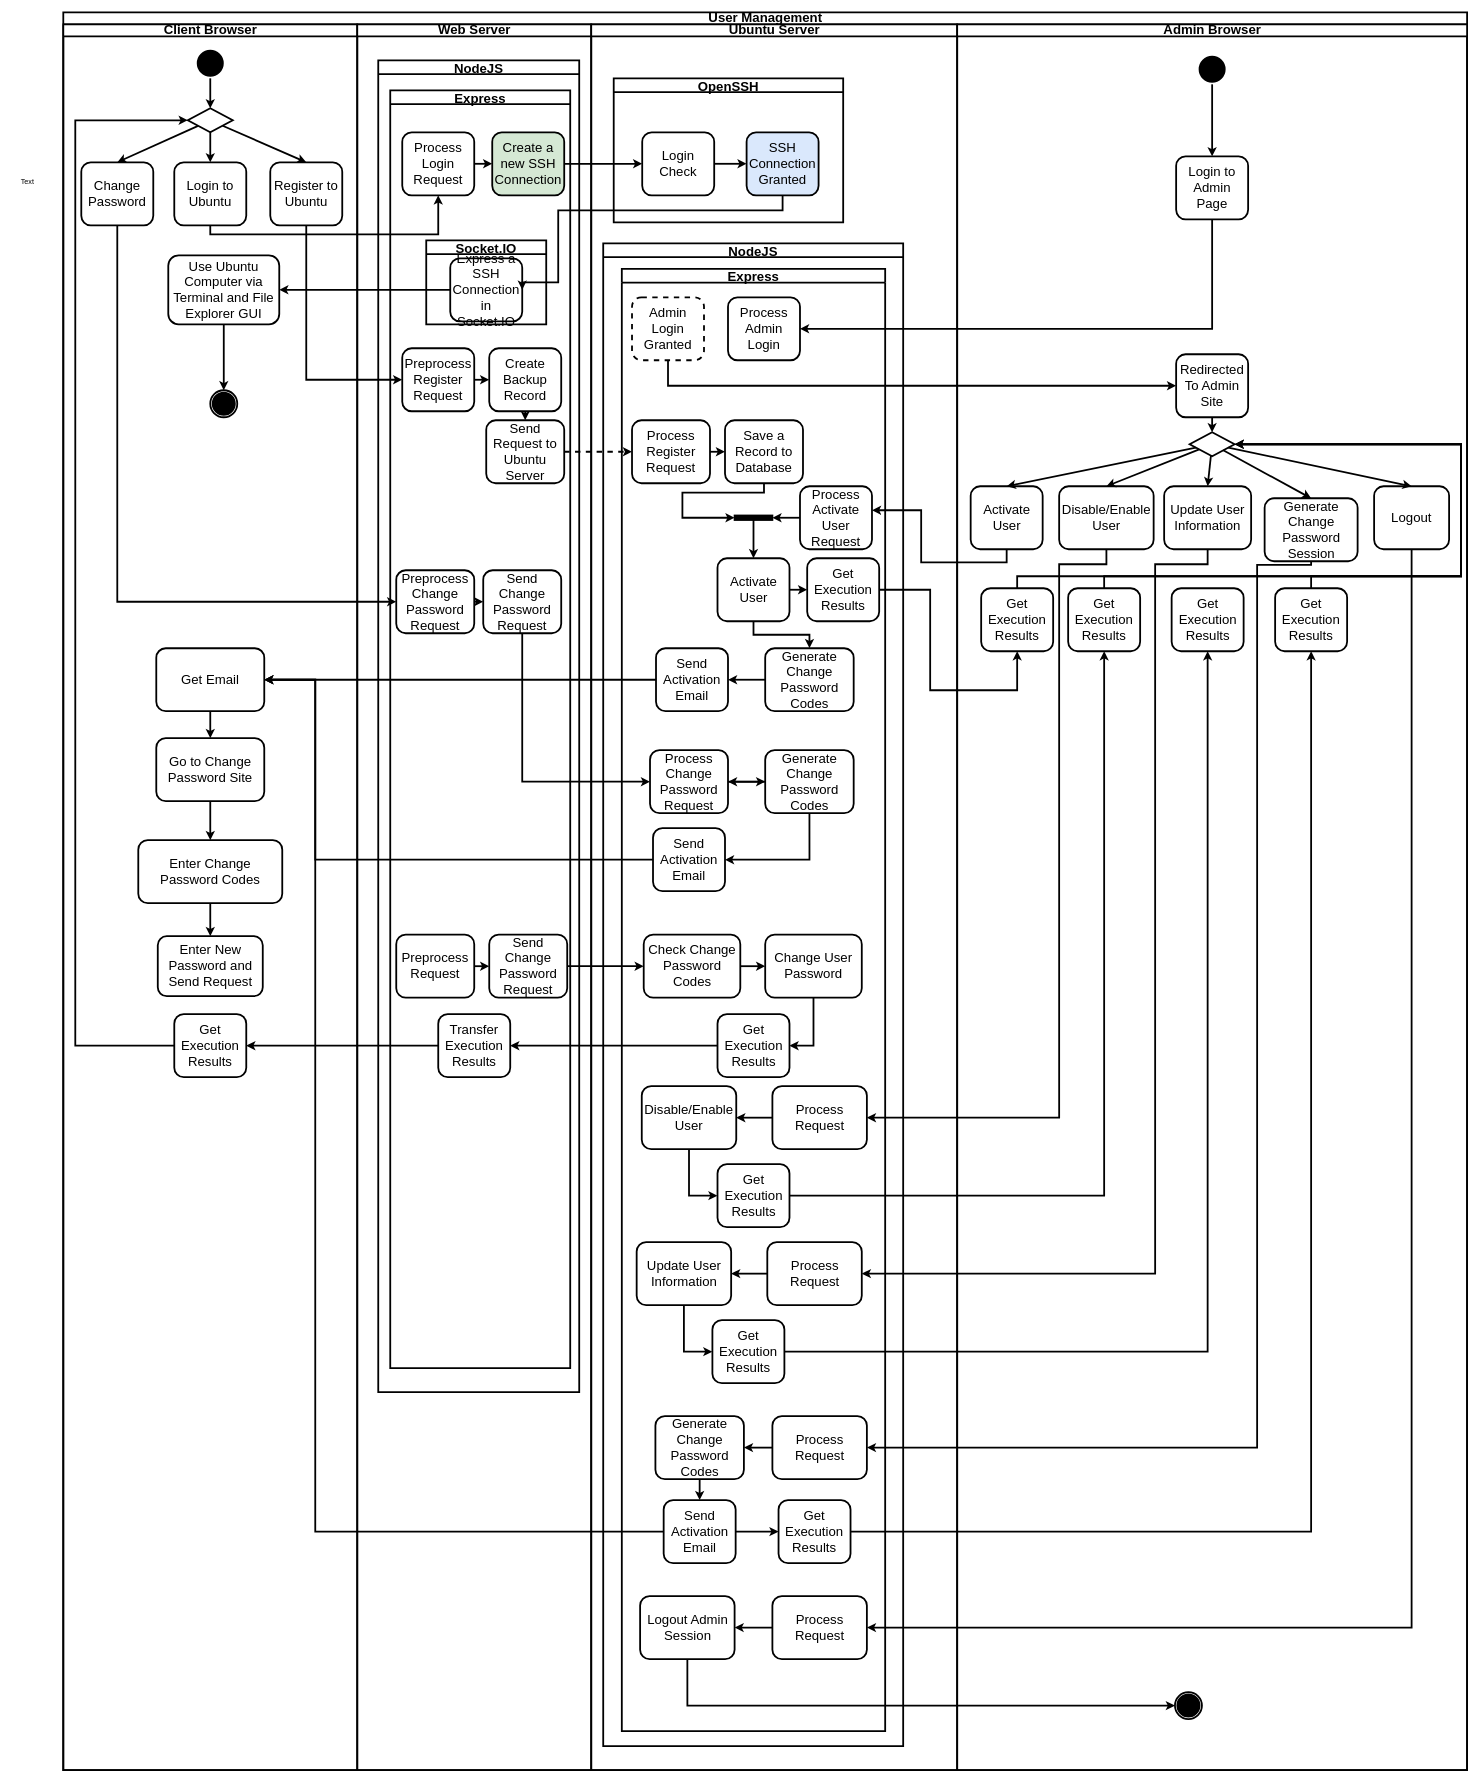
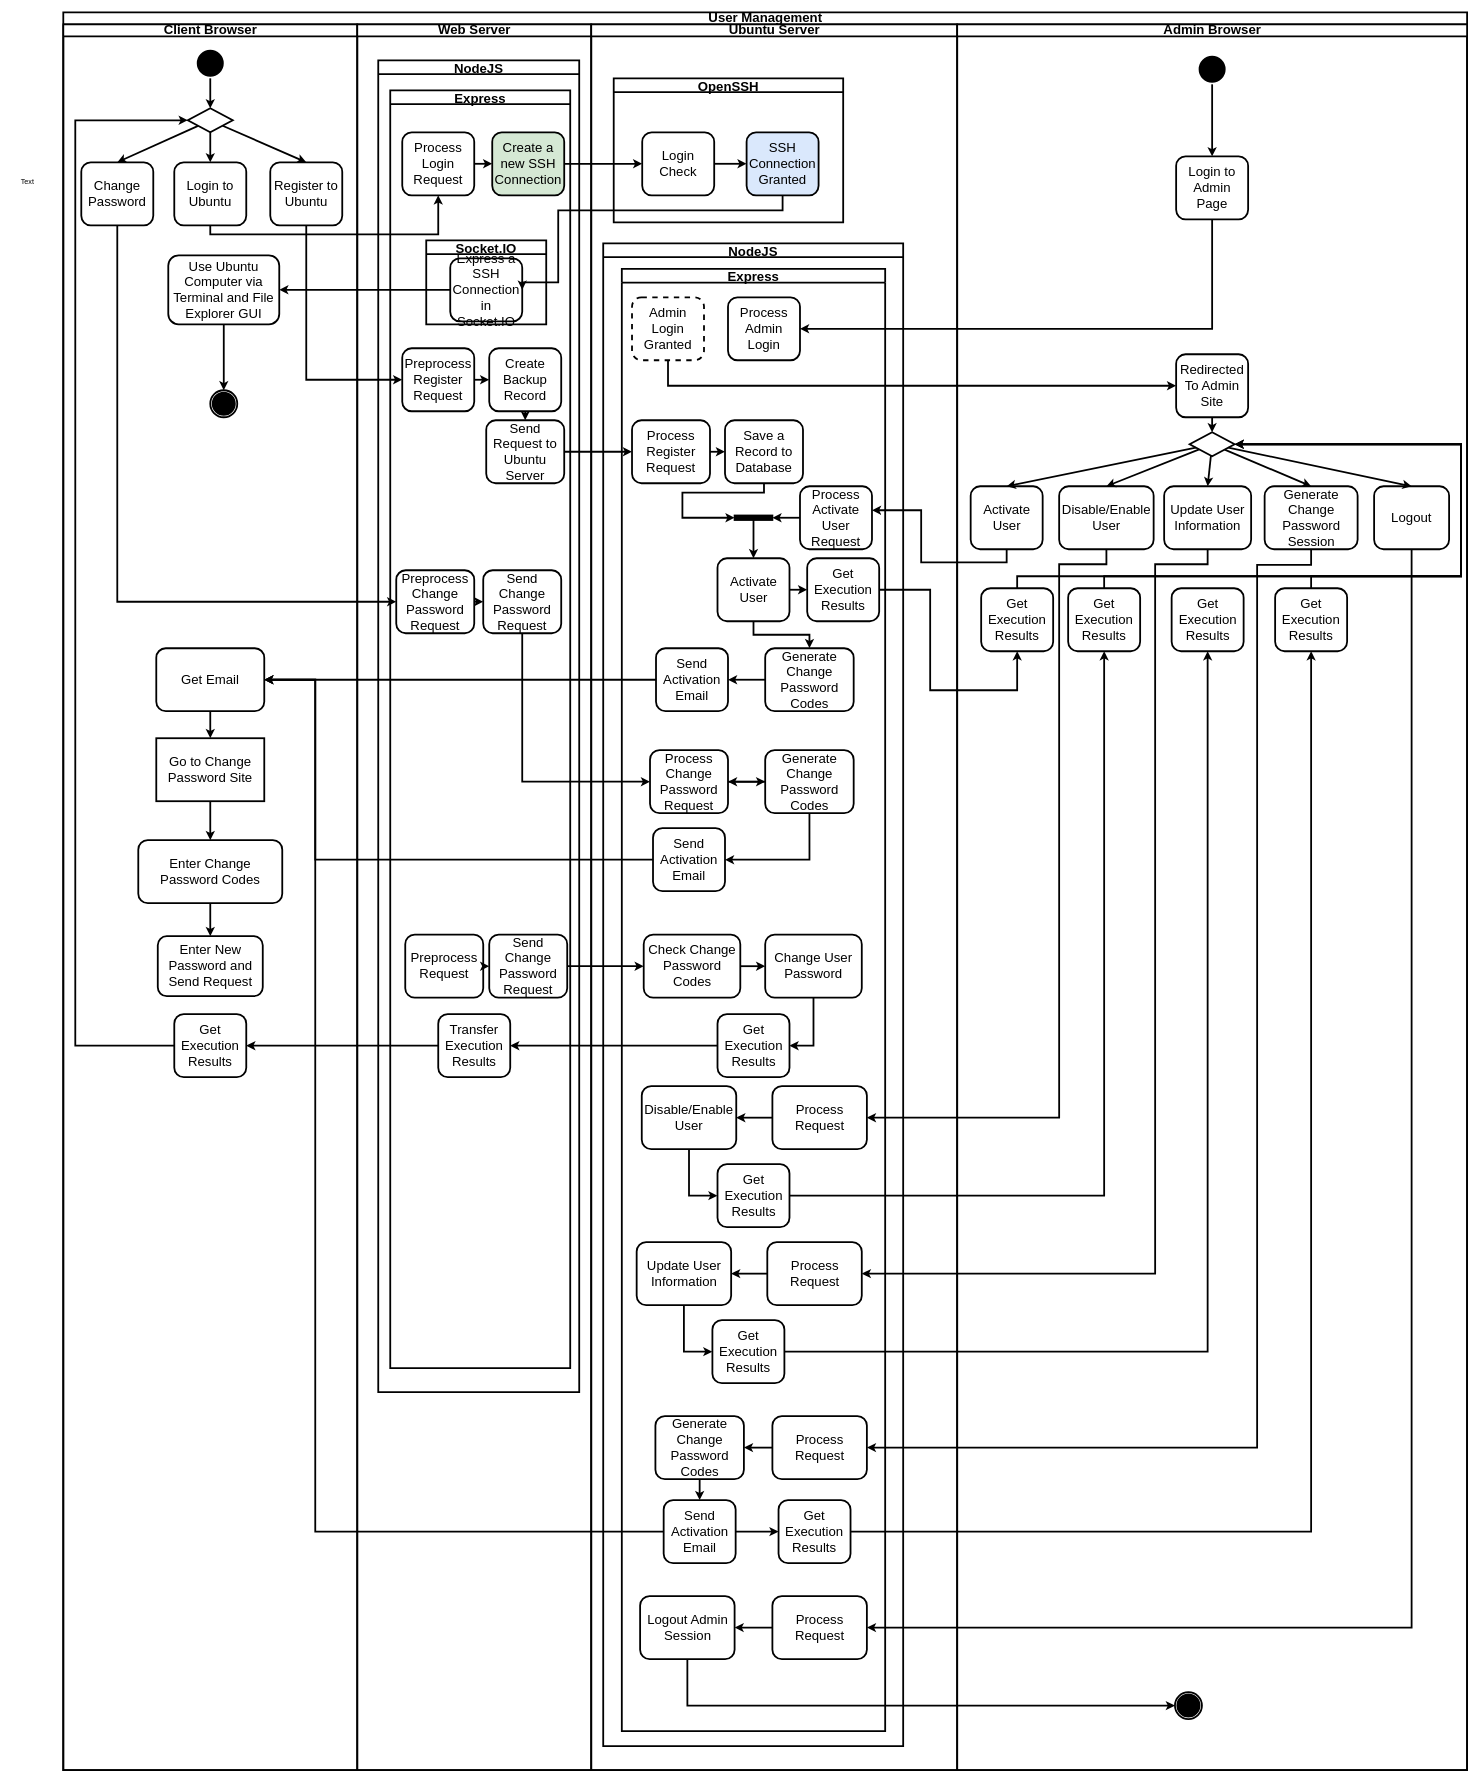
(598, 452) -> (598, 452)
(1311, 530) -> (1311, 518)
(210, 770) -> (210, 770)
(435, 966) -> (444, 966)
